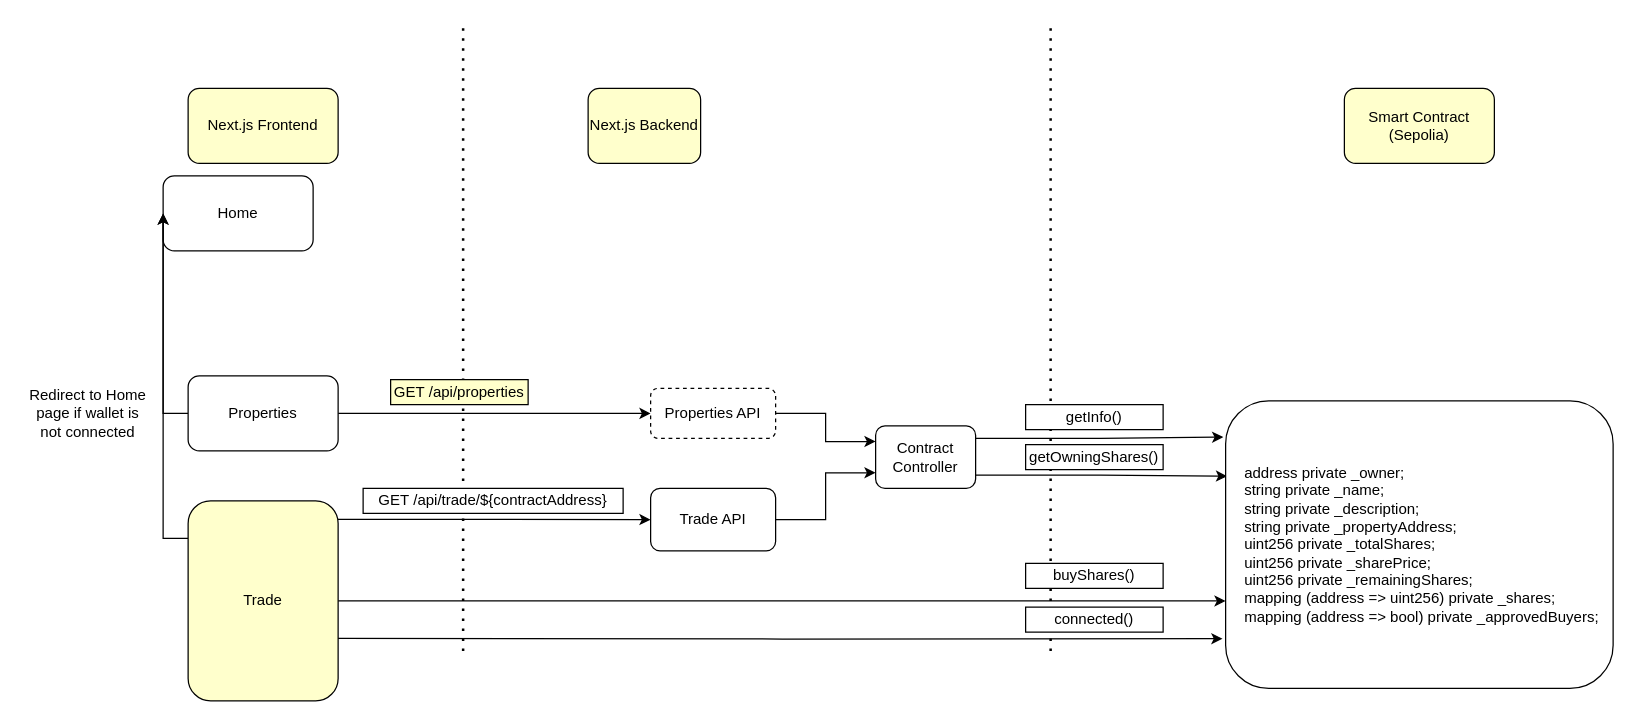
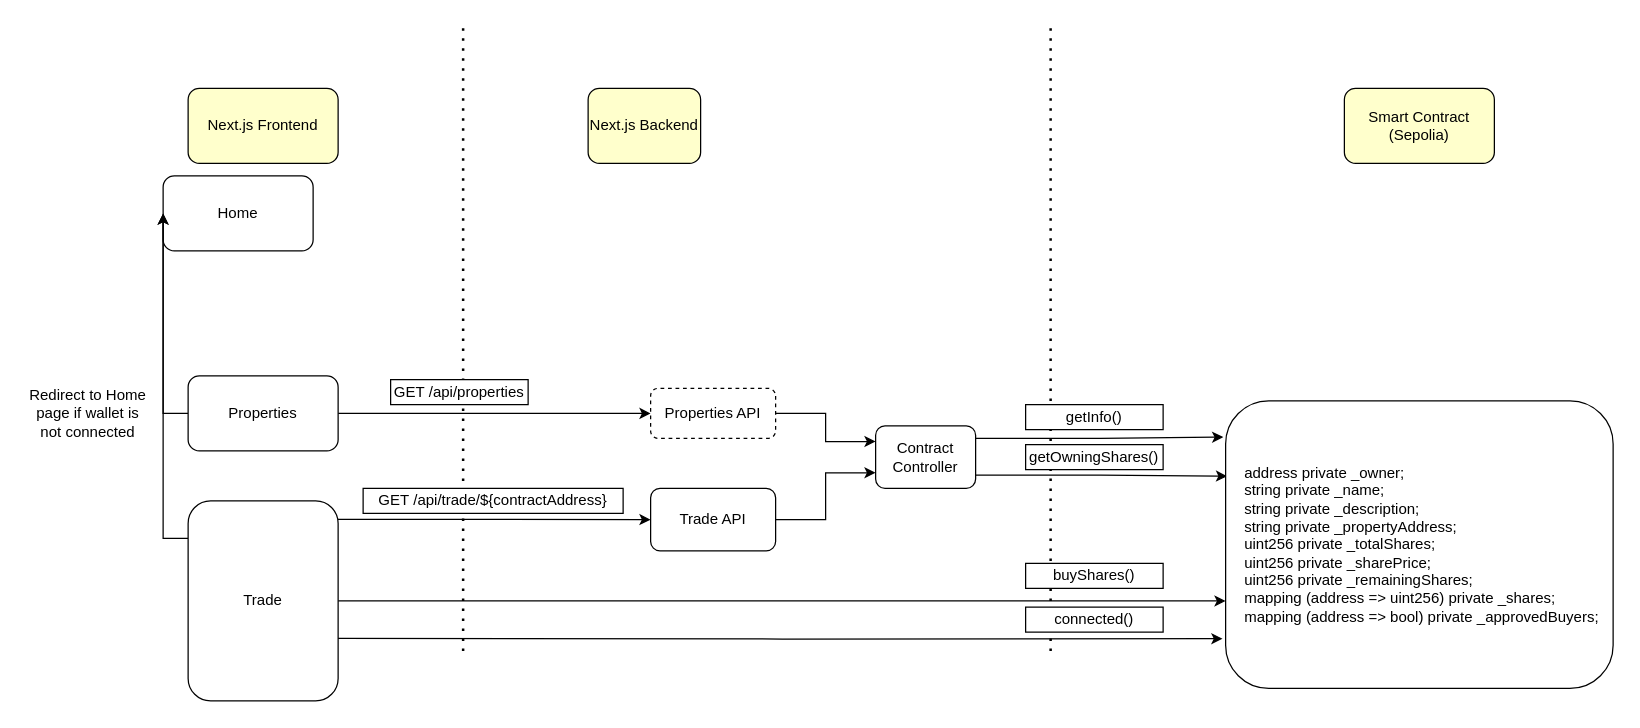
(459, 392) -> (459, 392)
(263, 601) -> (263, 601)
